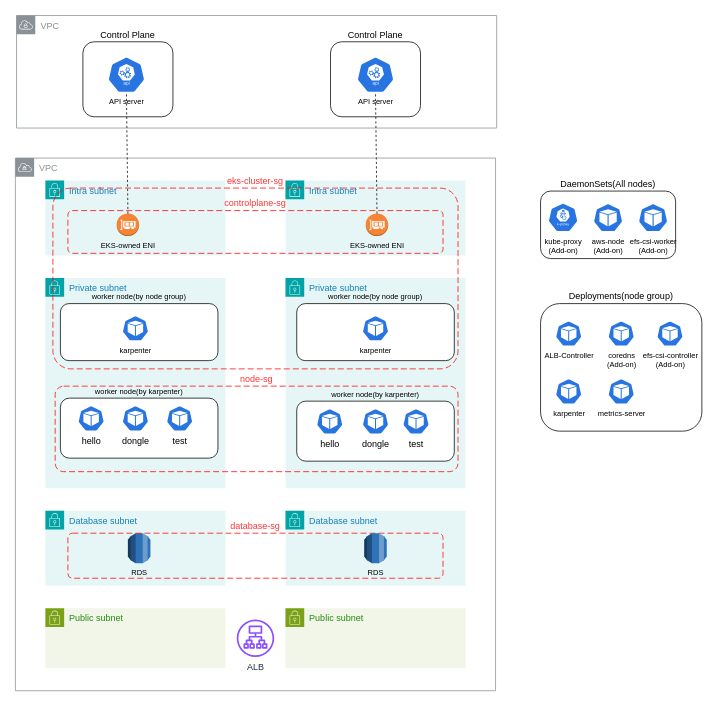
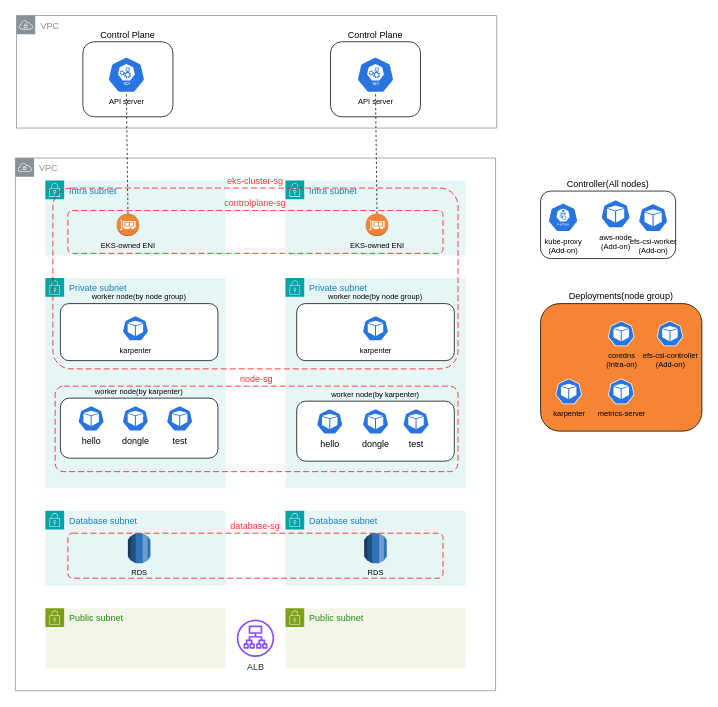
(608, 183) -> (608, 183)
(608, 218) -> (615, 214)
(569, 333) -> none
(622, 360) -> (622, 360)
(621, 367) -> (621, 367)
